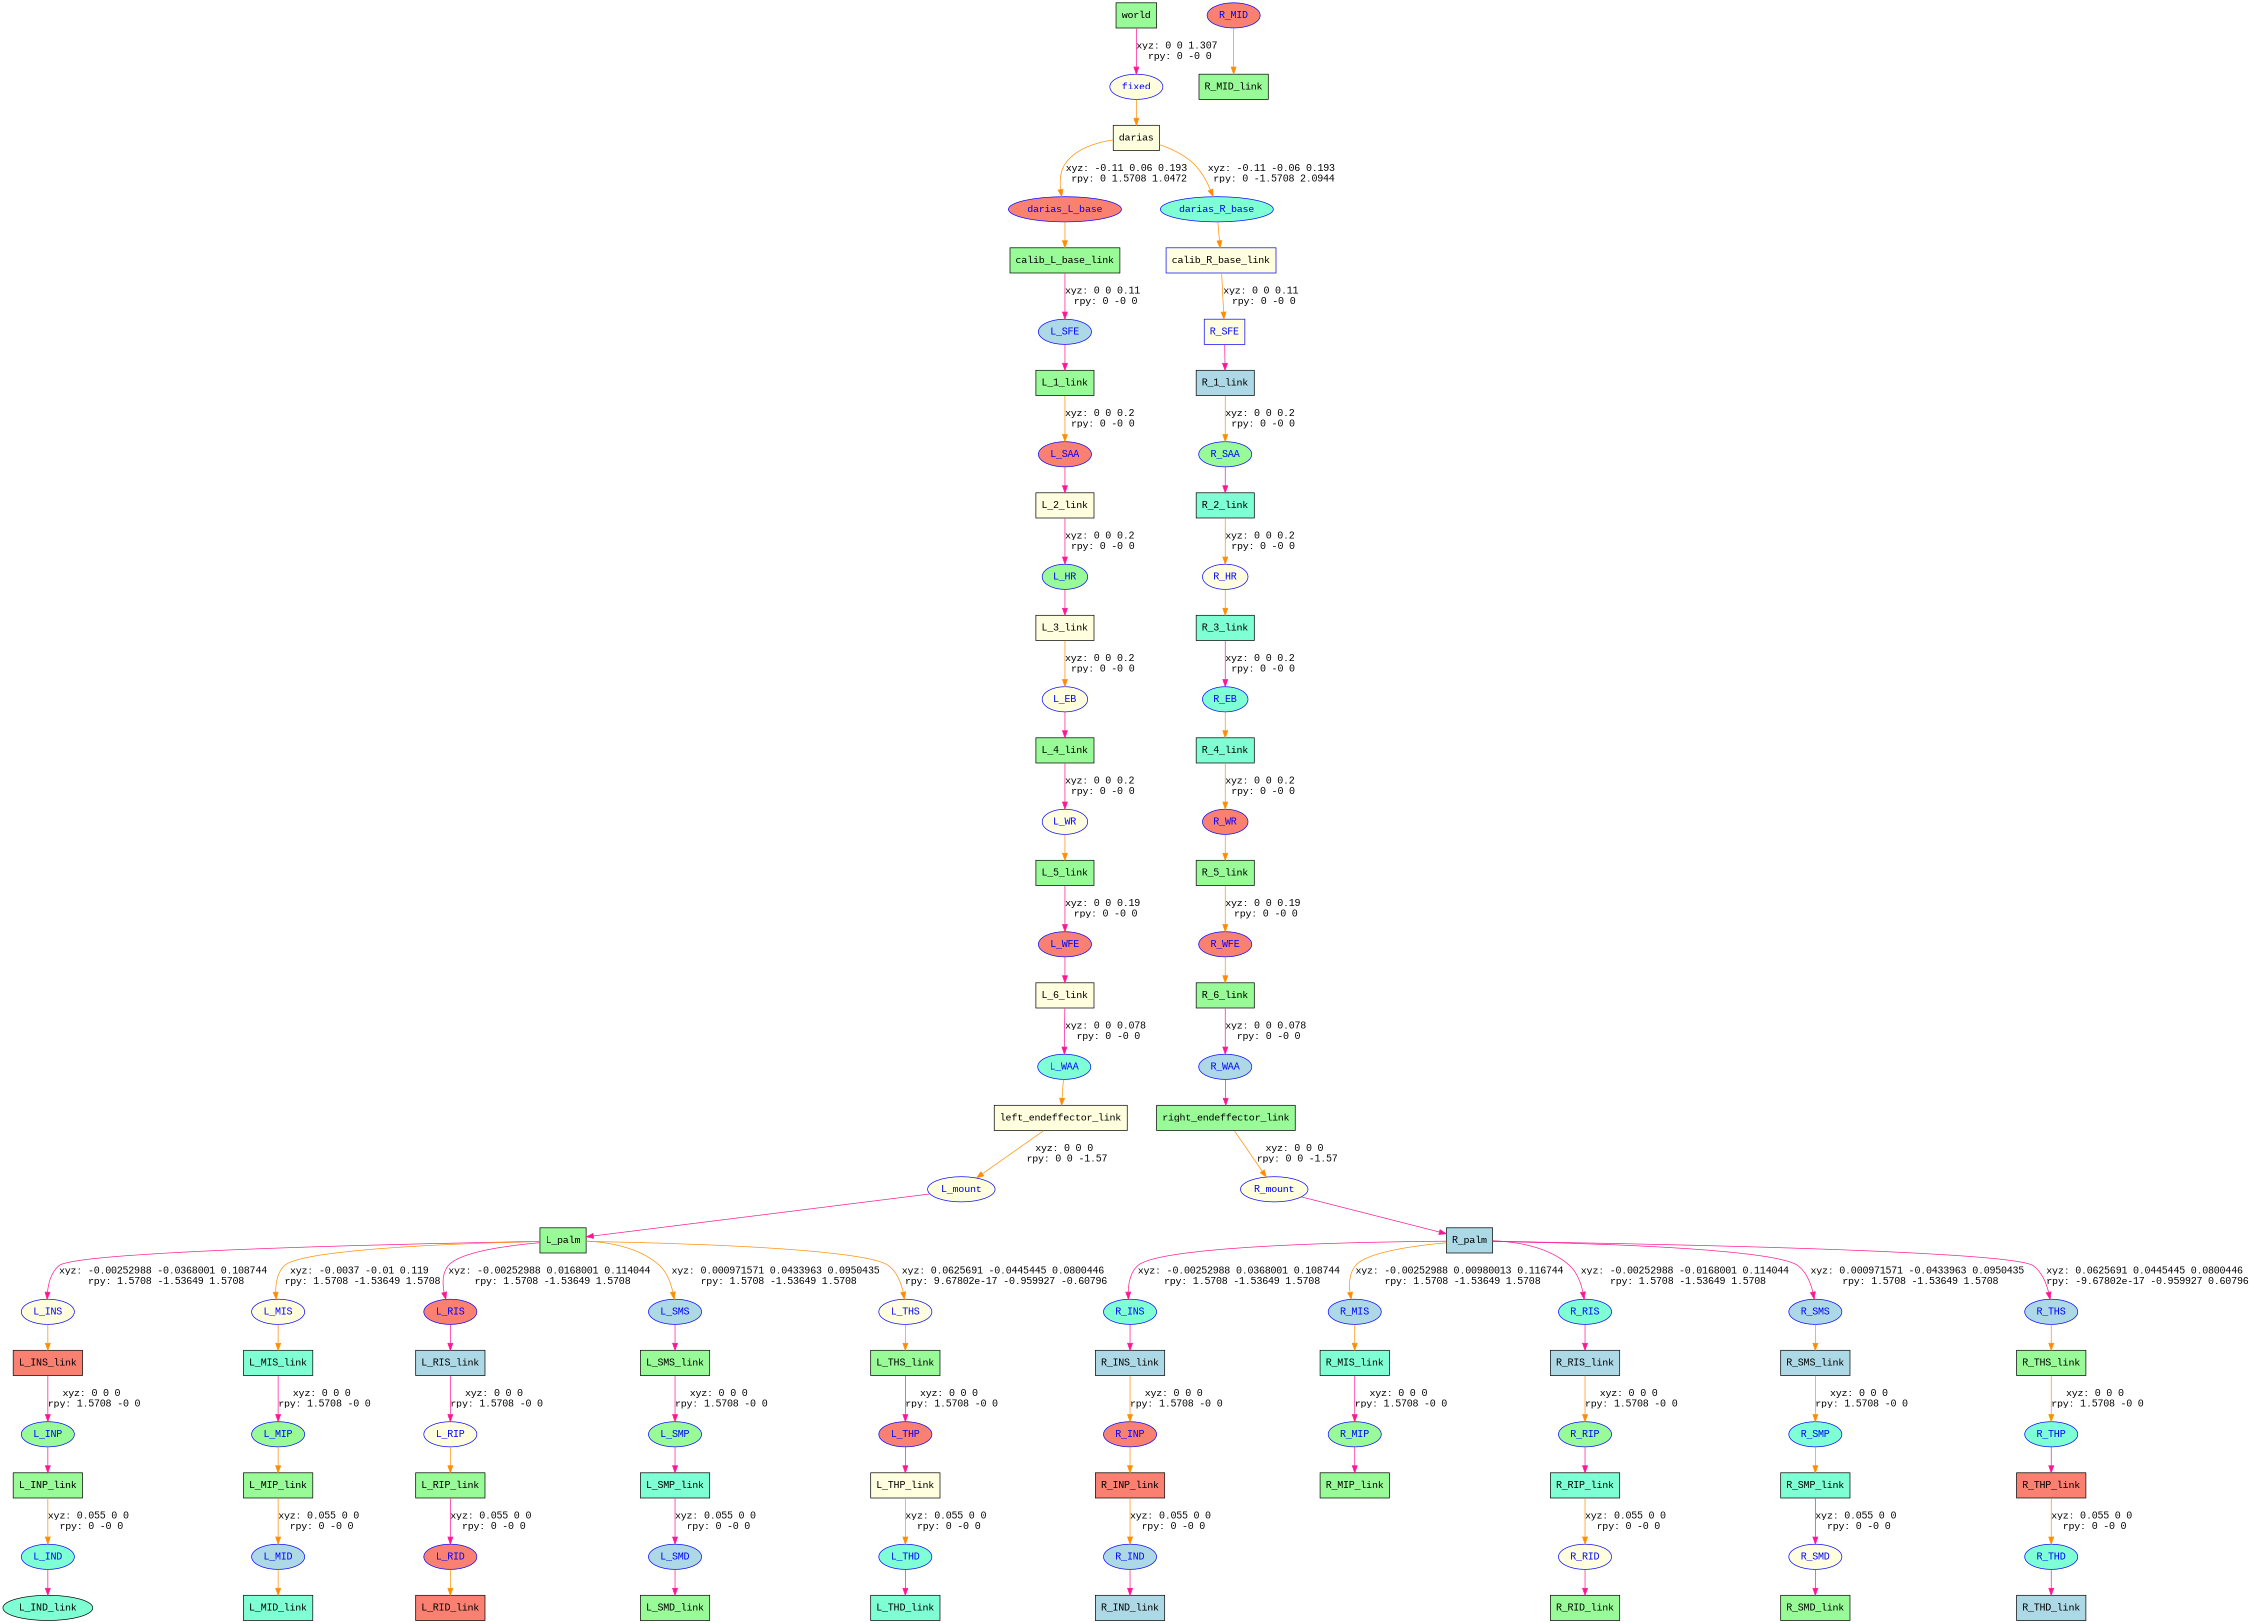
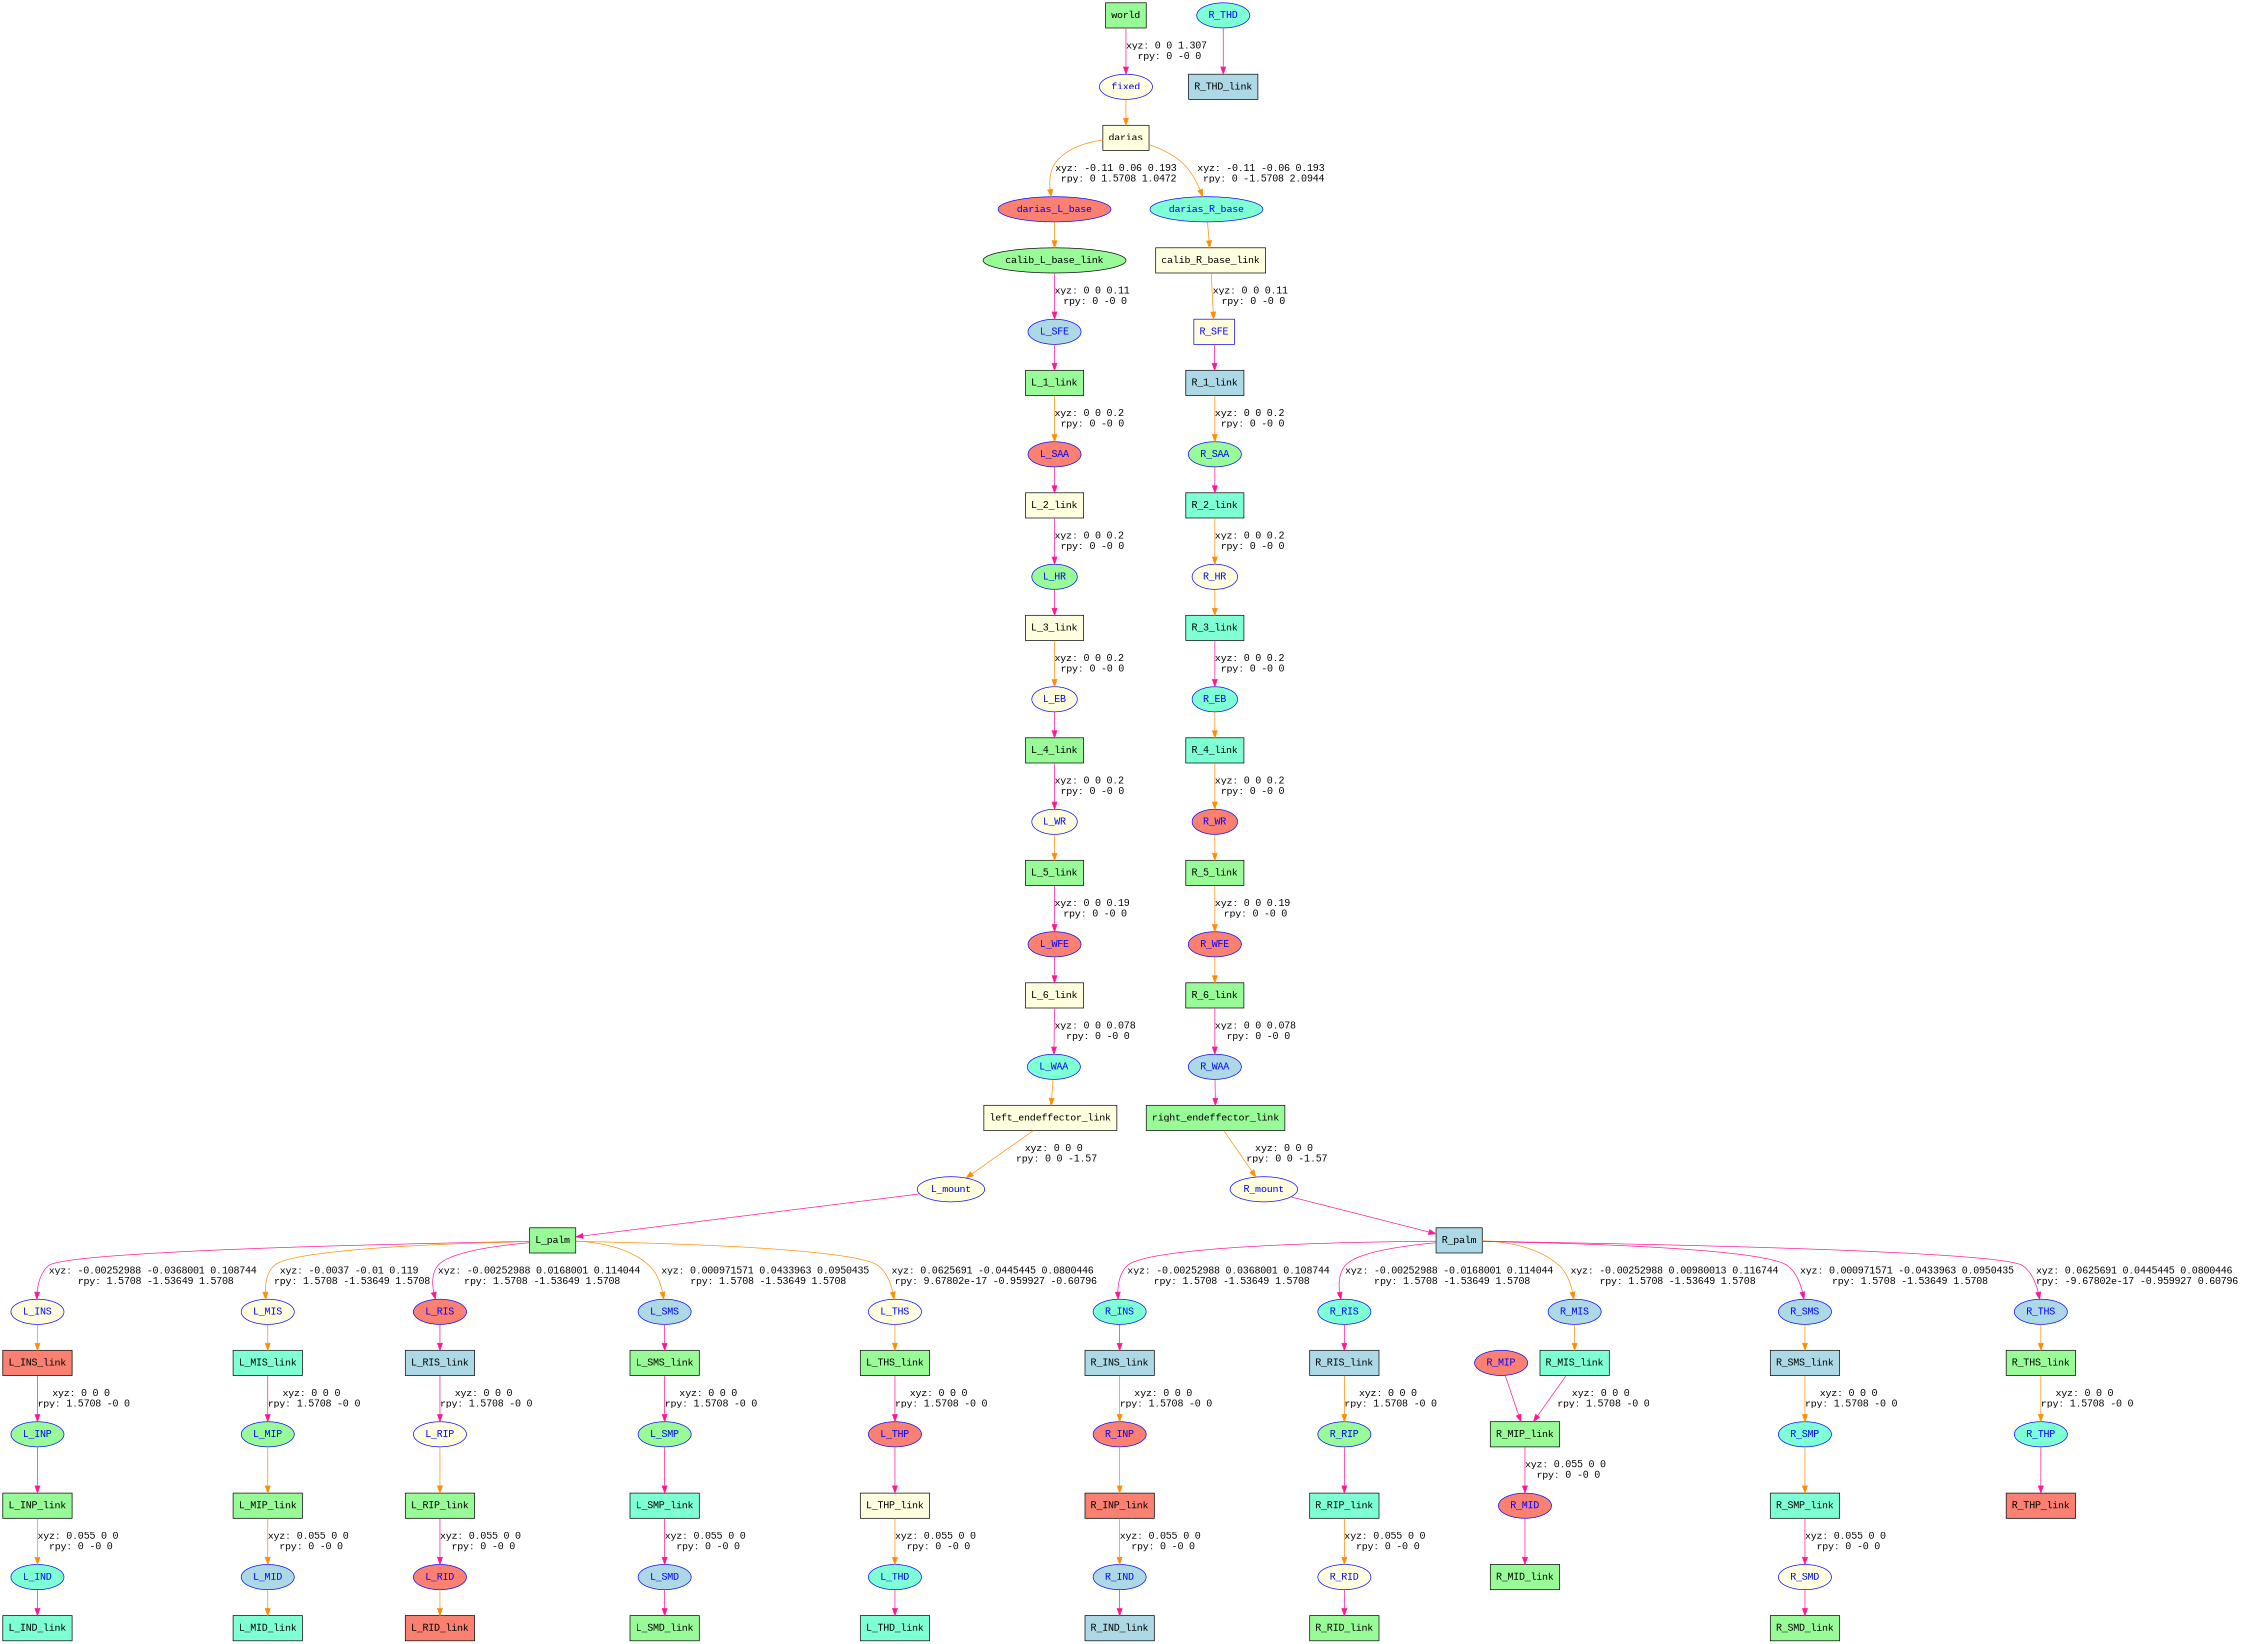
(1234, 48) -> (1525, 1538)
(1065, 260) -> (1055, 260)
(1221, 260) -> (1211, 260)
(1355, 1395) -> (1552, 1396)
(1355, 1434) -> (1501, 1363)
none -> (1525, 1466)
(2051, 1518) -> none
(48, 1608) -> (37, 1628)
